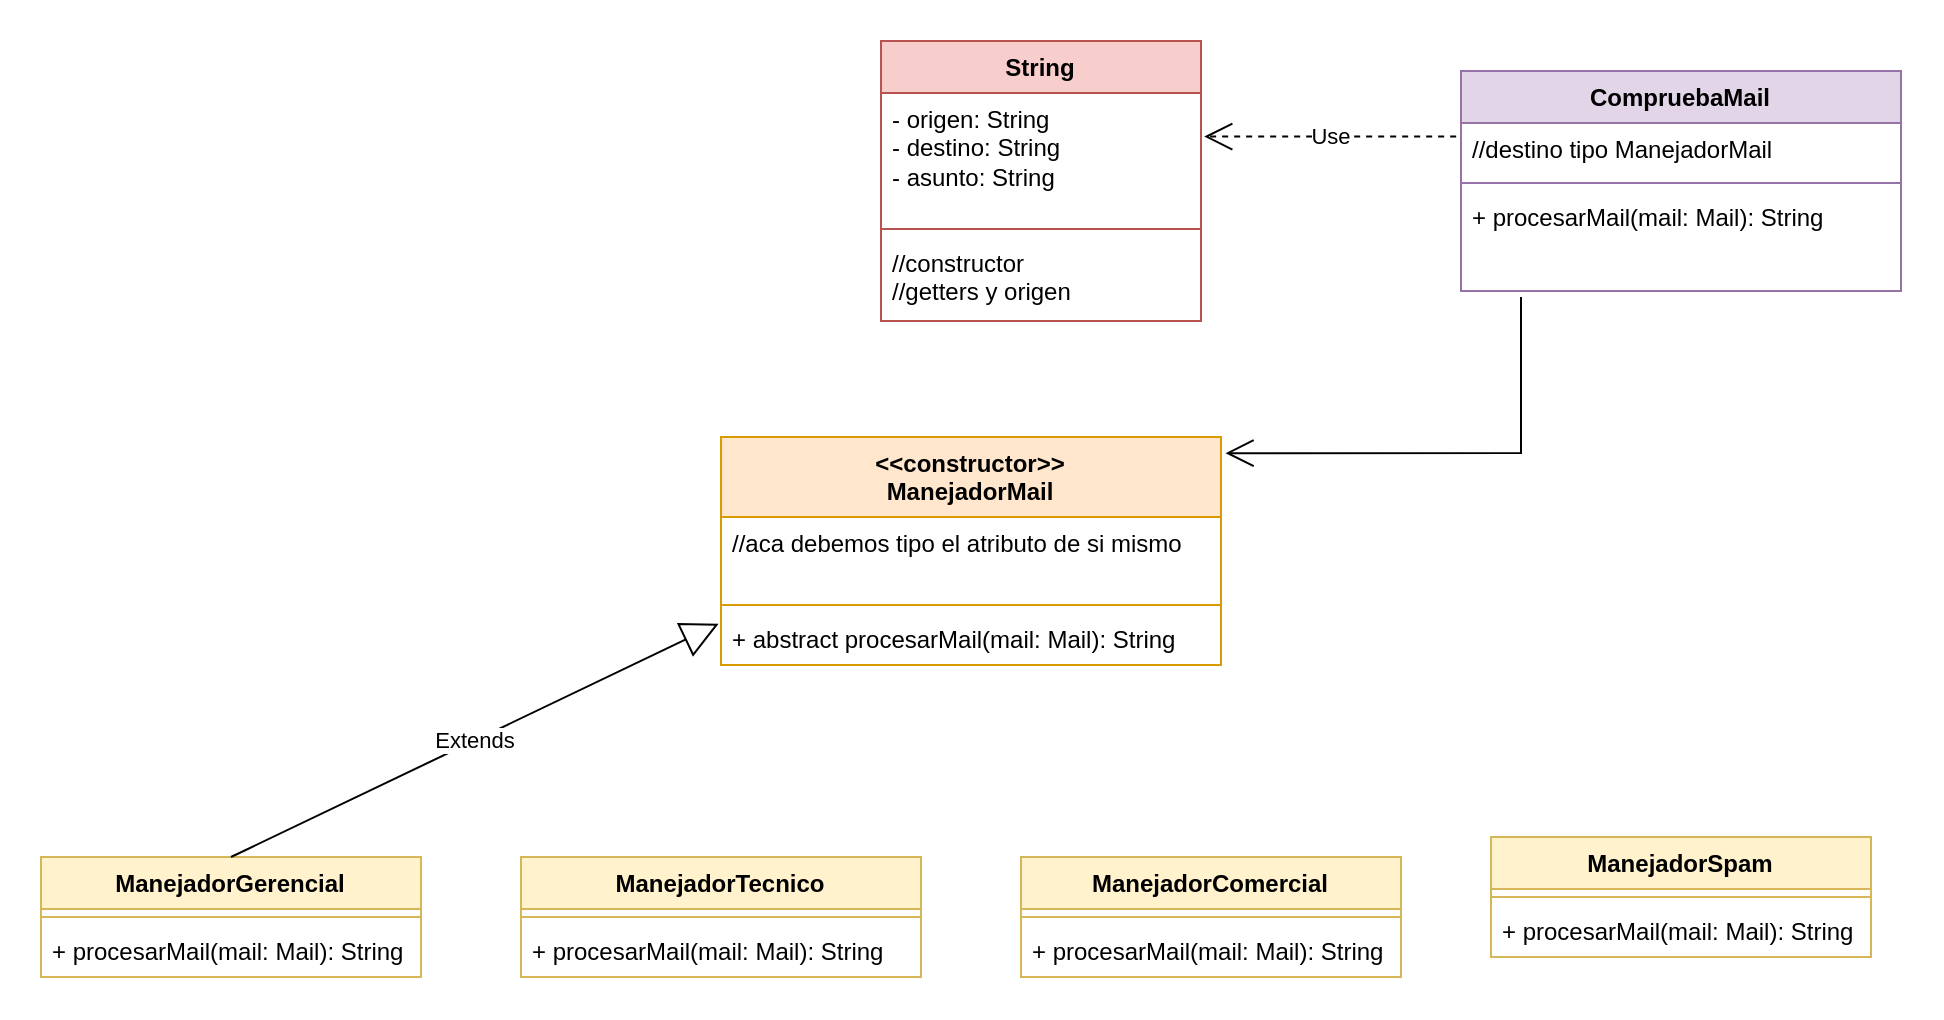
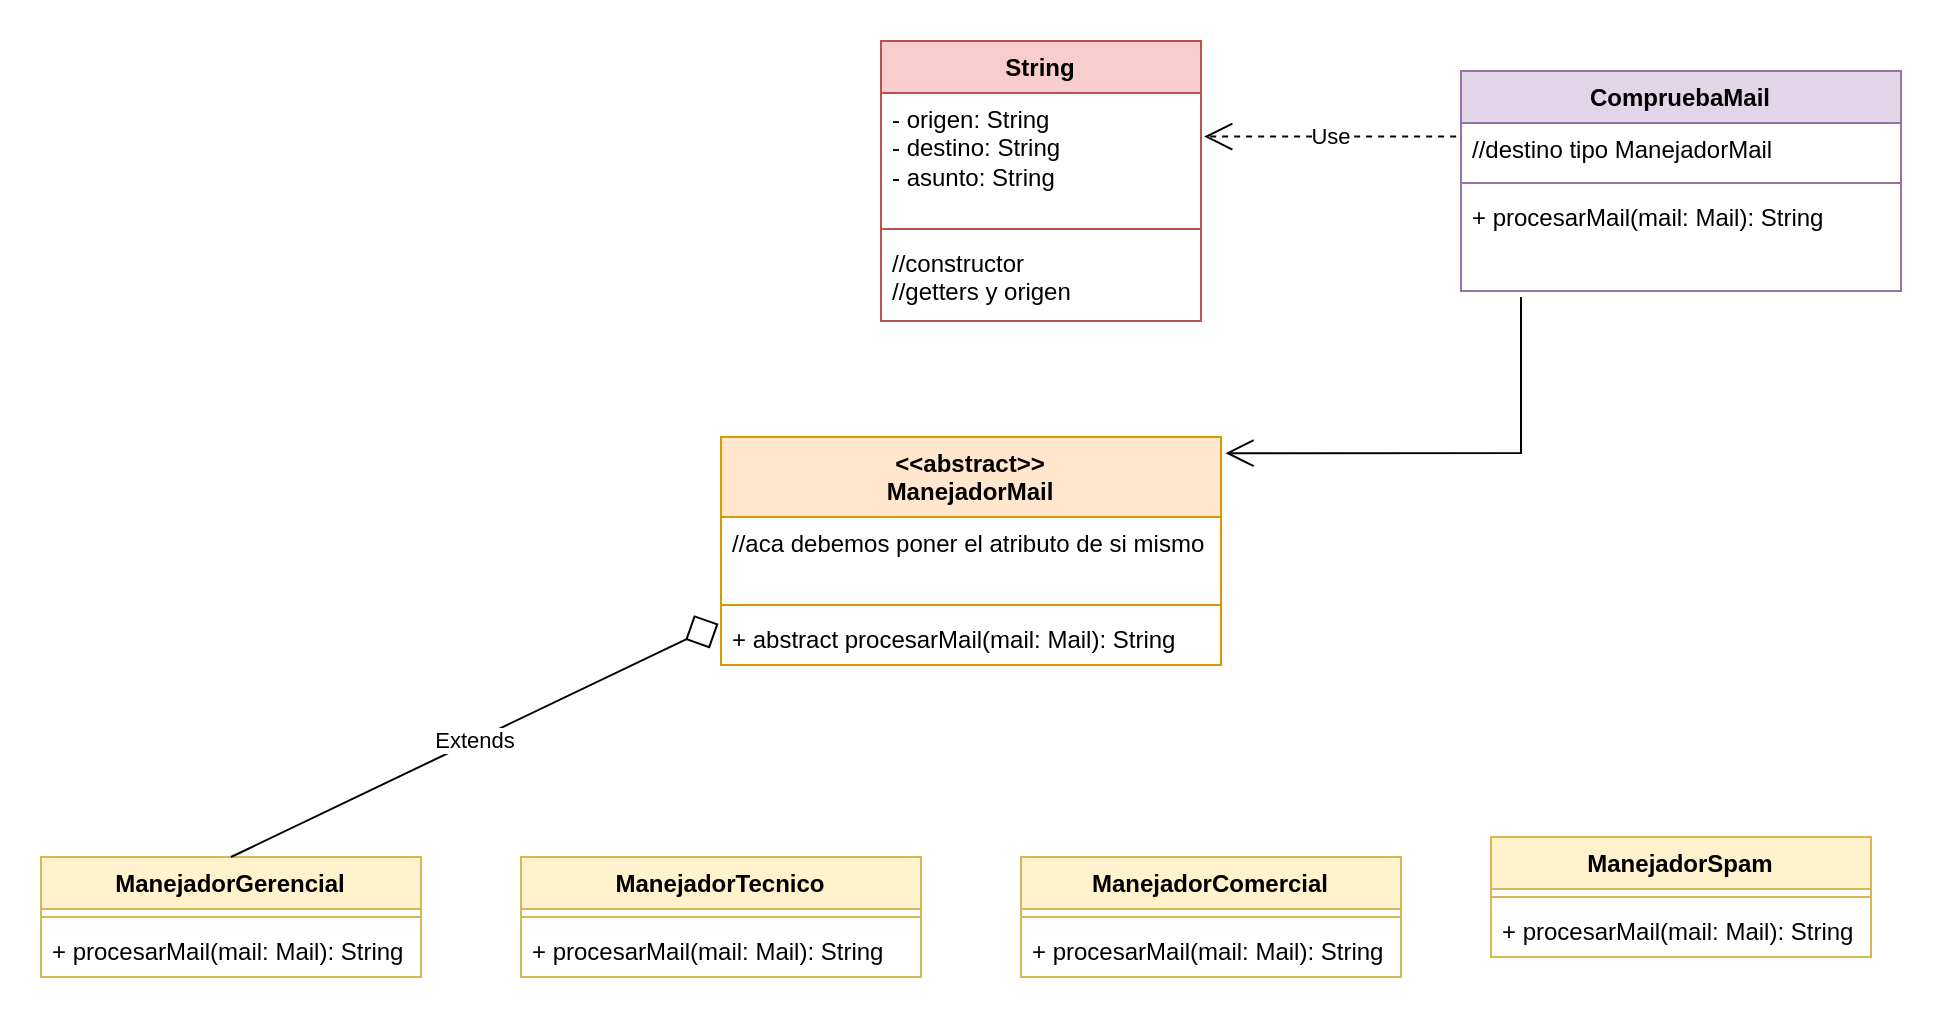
(971, 480) -> (971, 480)
(973, 560) -> (973, 560)
(685, 640) -> (685, 640)
